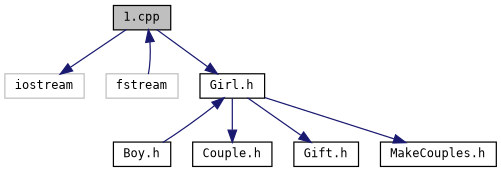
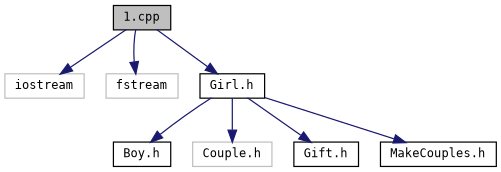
(150, 58) -> (134, 46)
(189, 125) -> (185, 115)
(232, 154) -> (232, 154)
